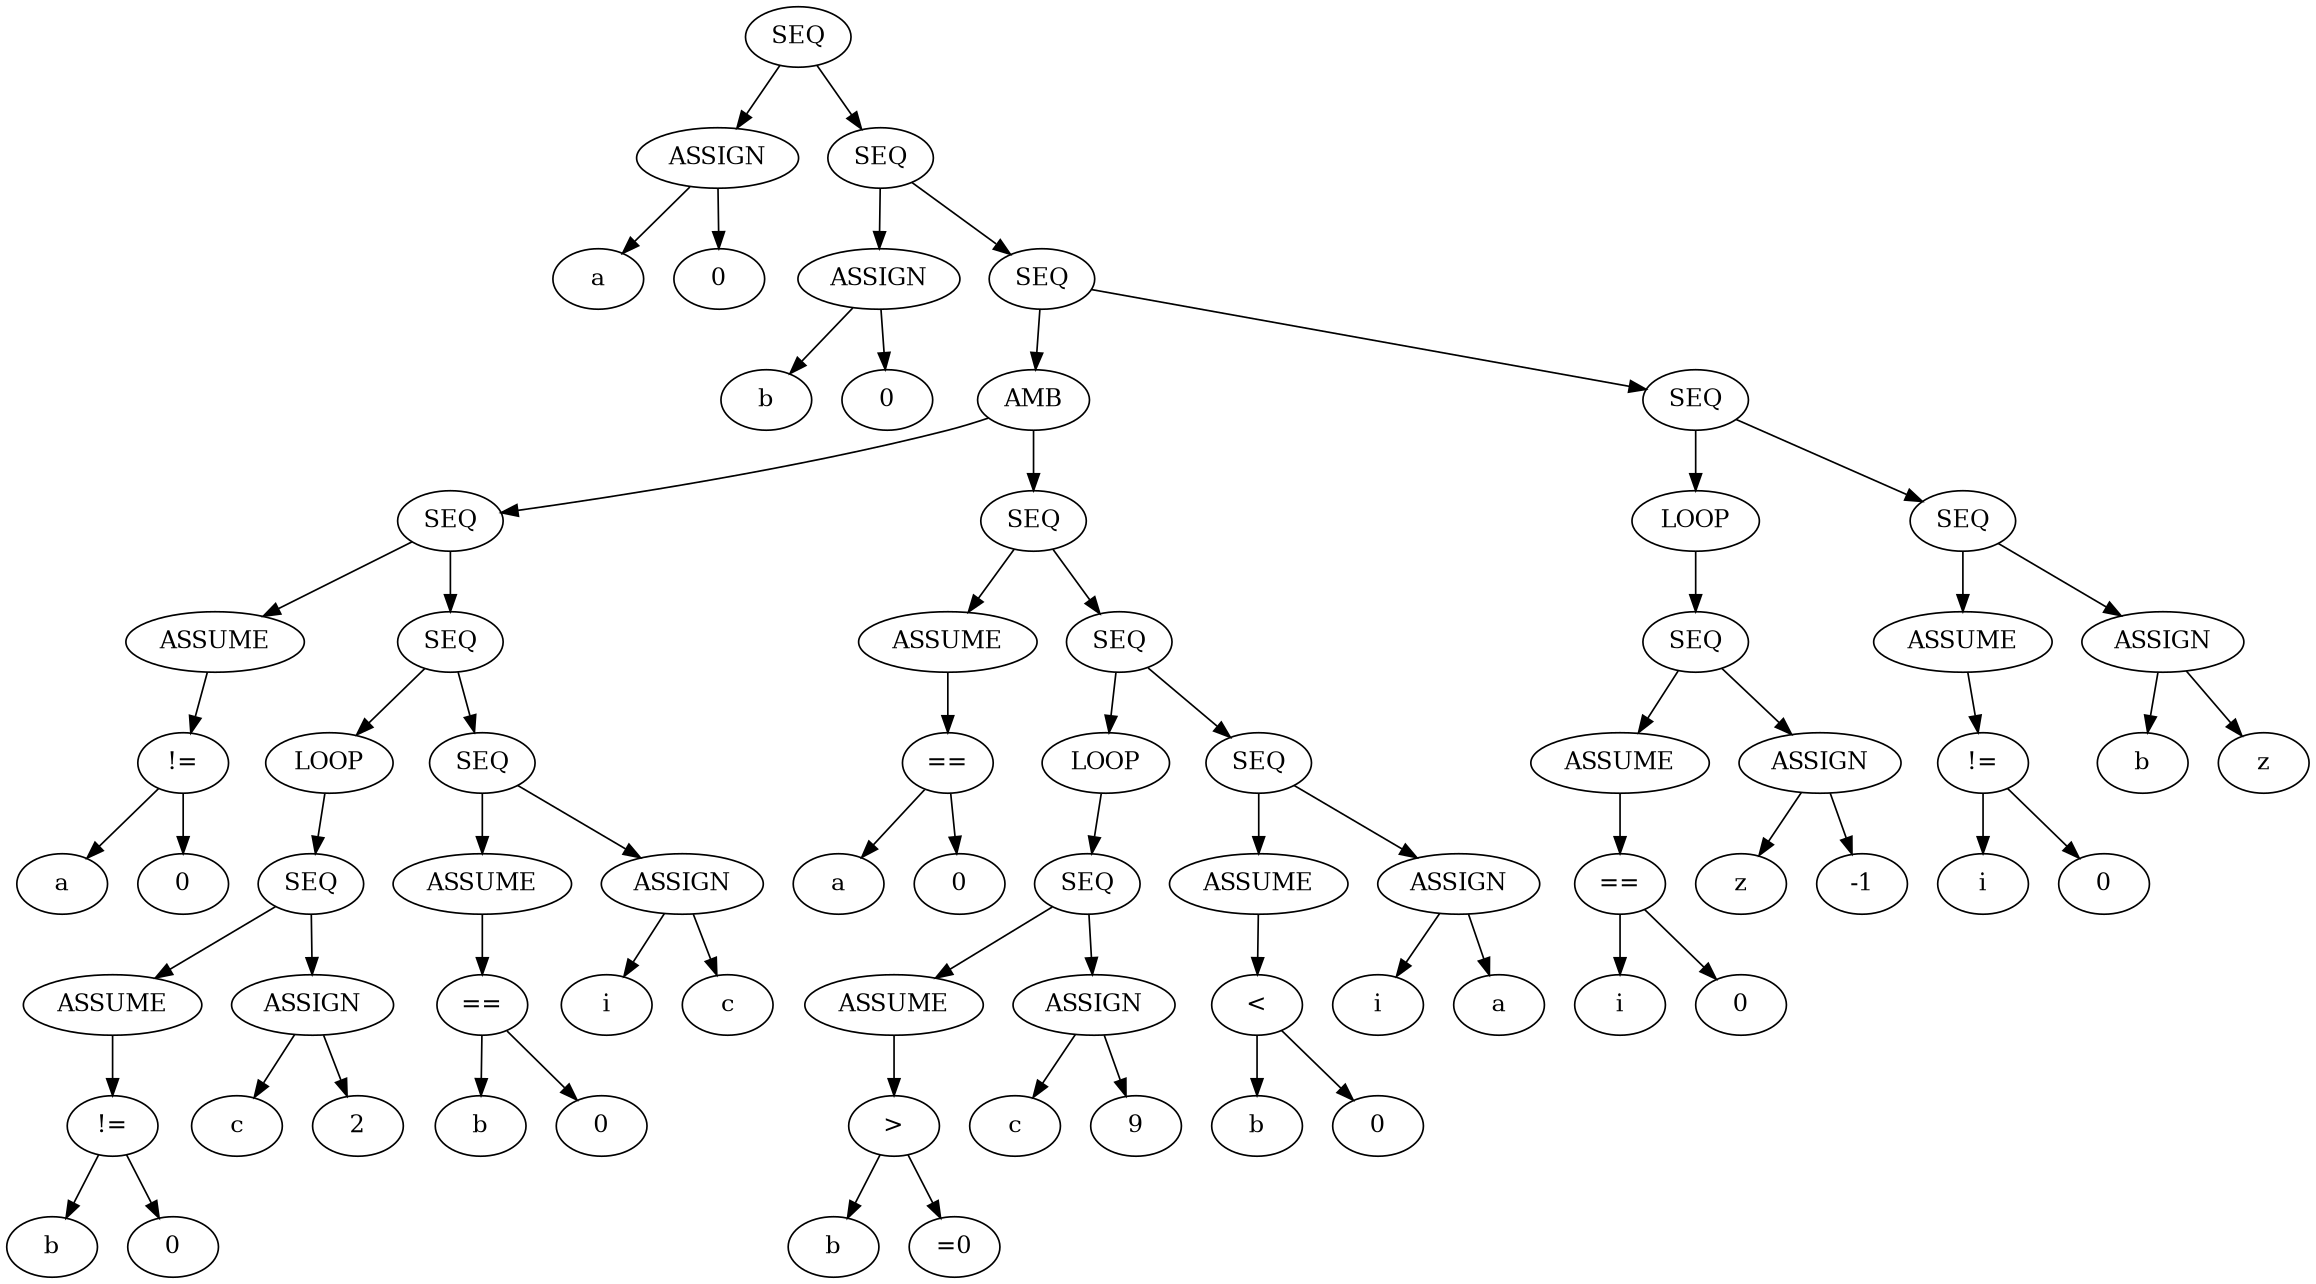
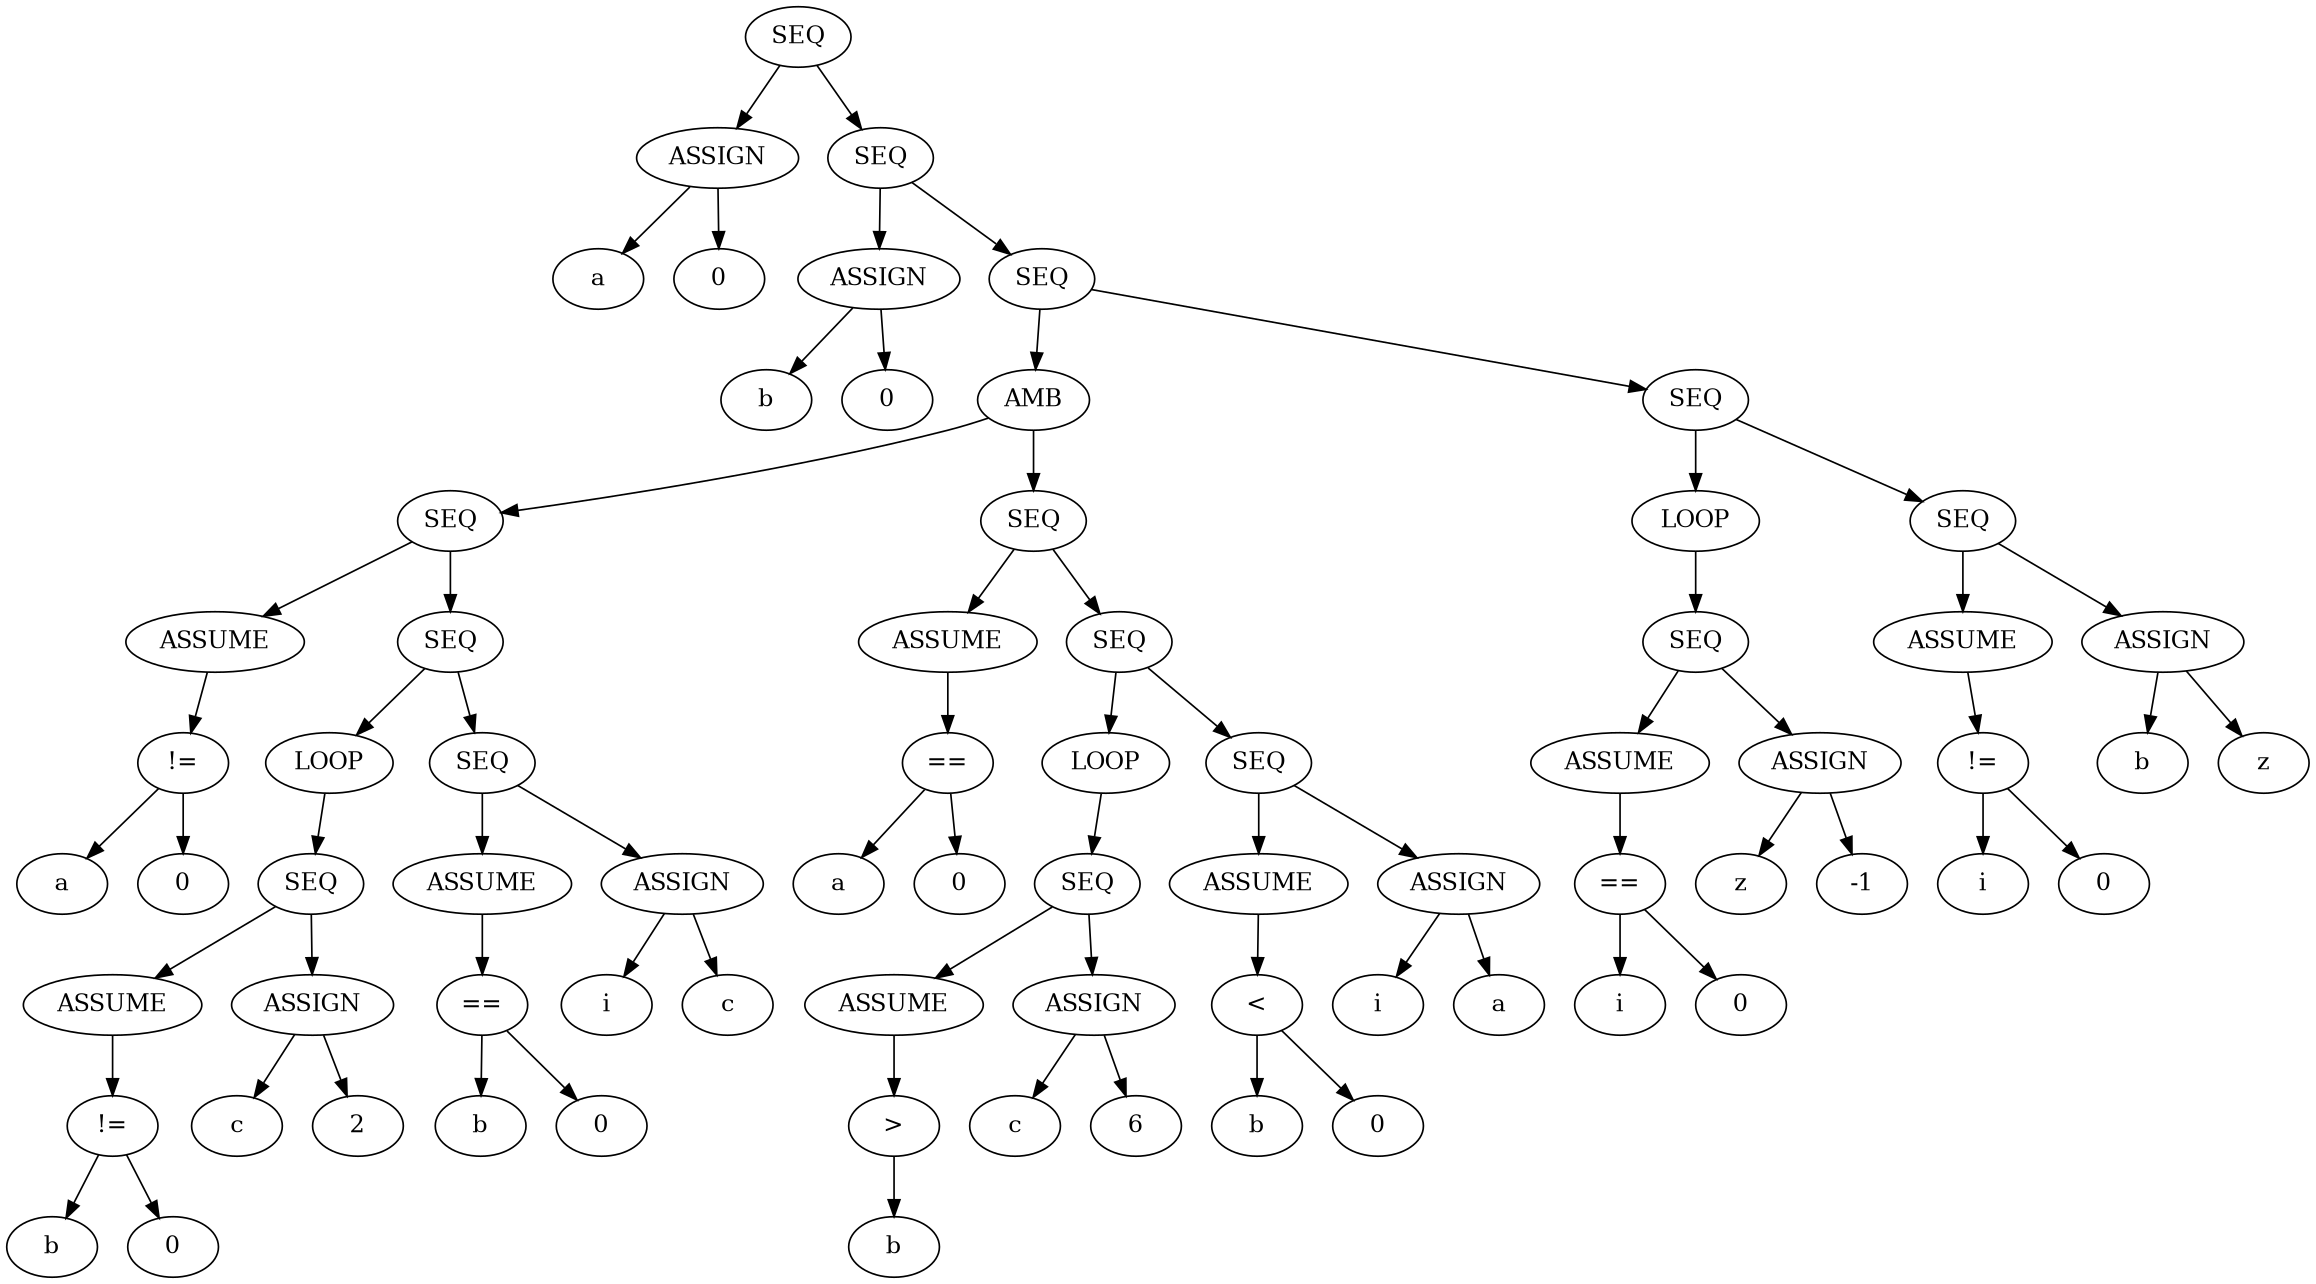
(1136, 1126) -> (1136, 1126)
(955, 1247) -> none
